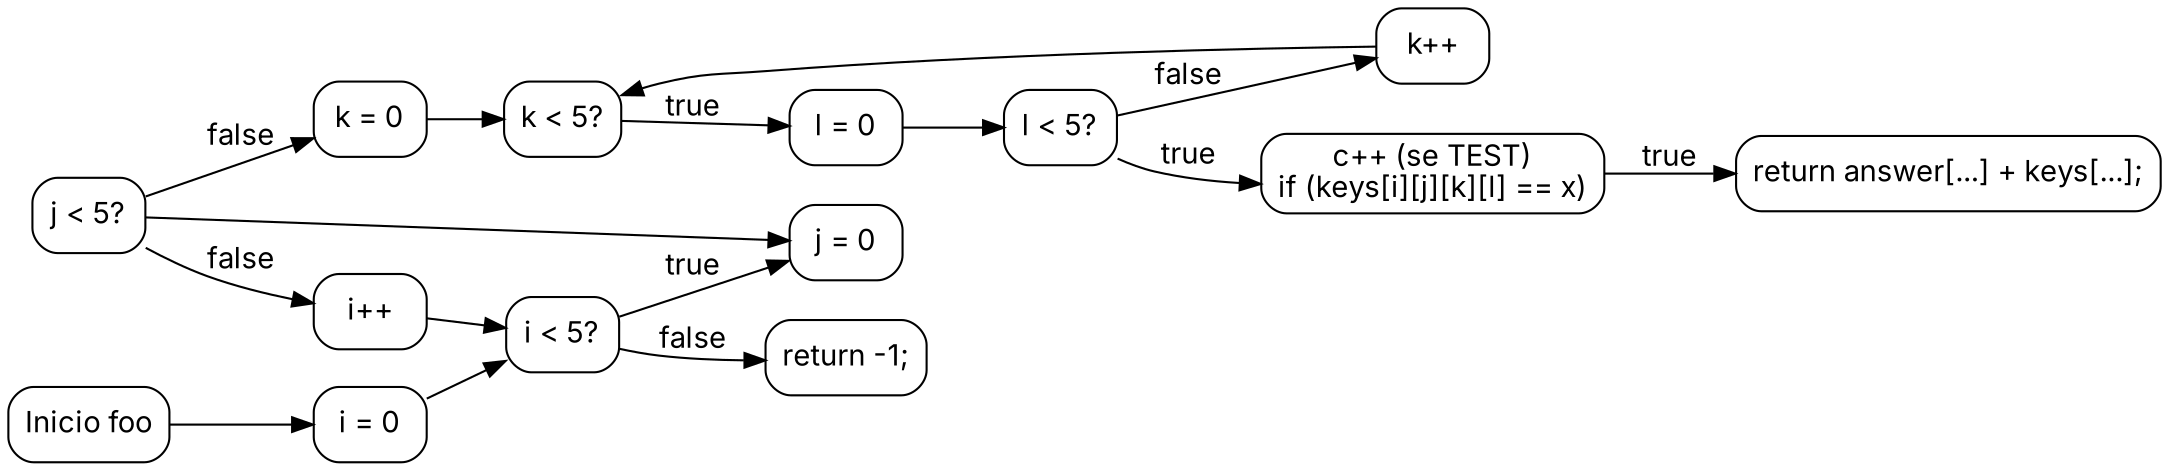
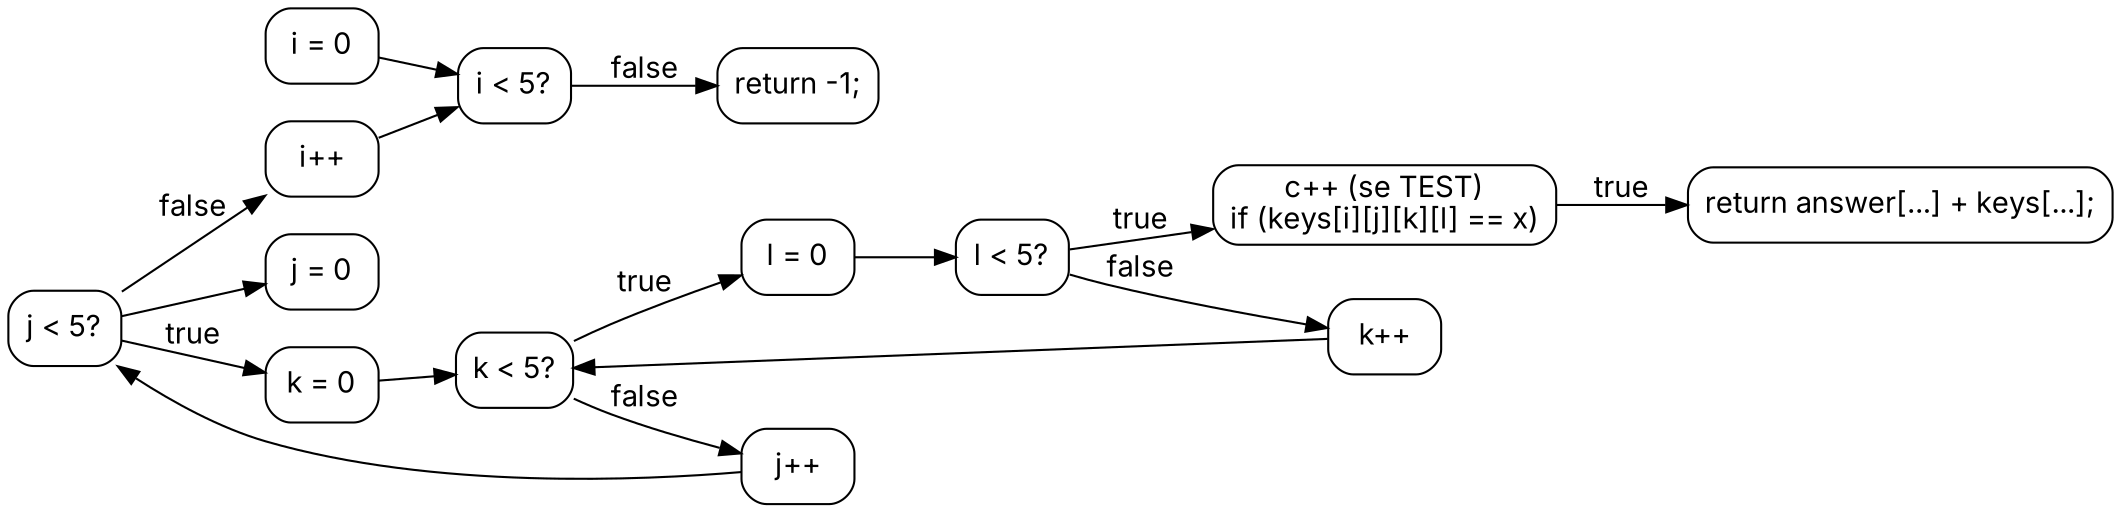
(242, 137) -> (193, 336)
(694, 292) -> none
(89, 425) -> none
none -> (798, 466)
